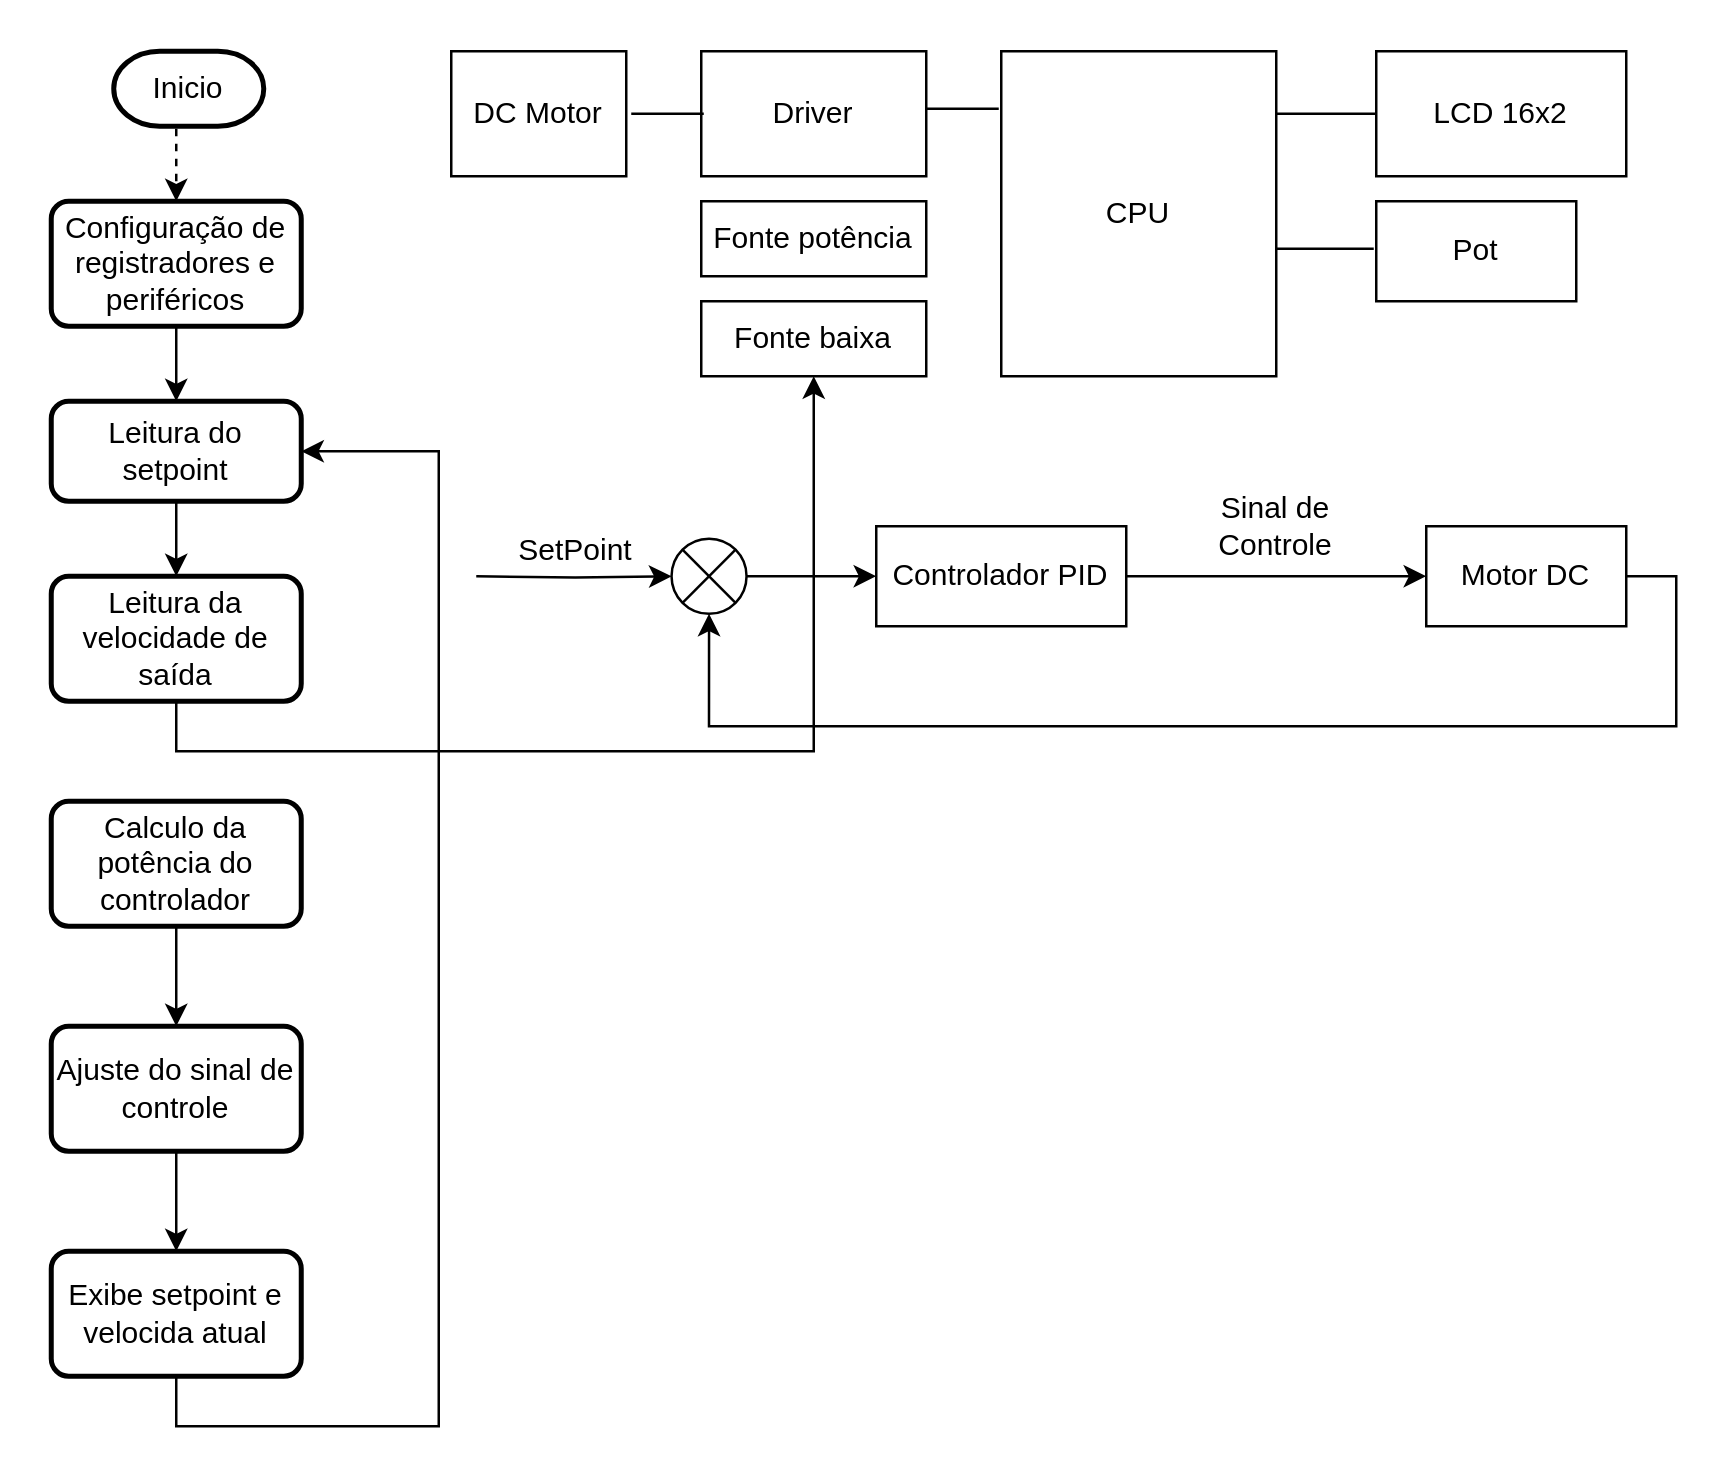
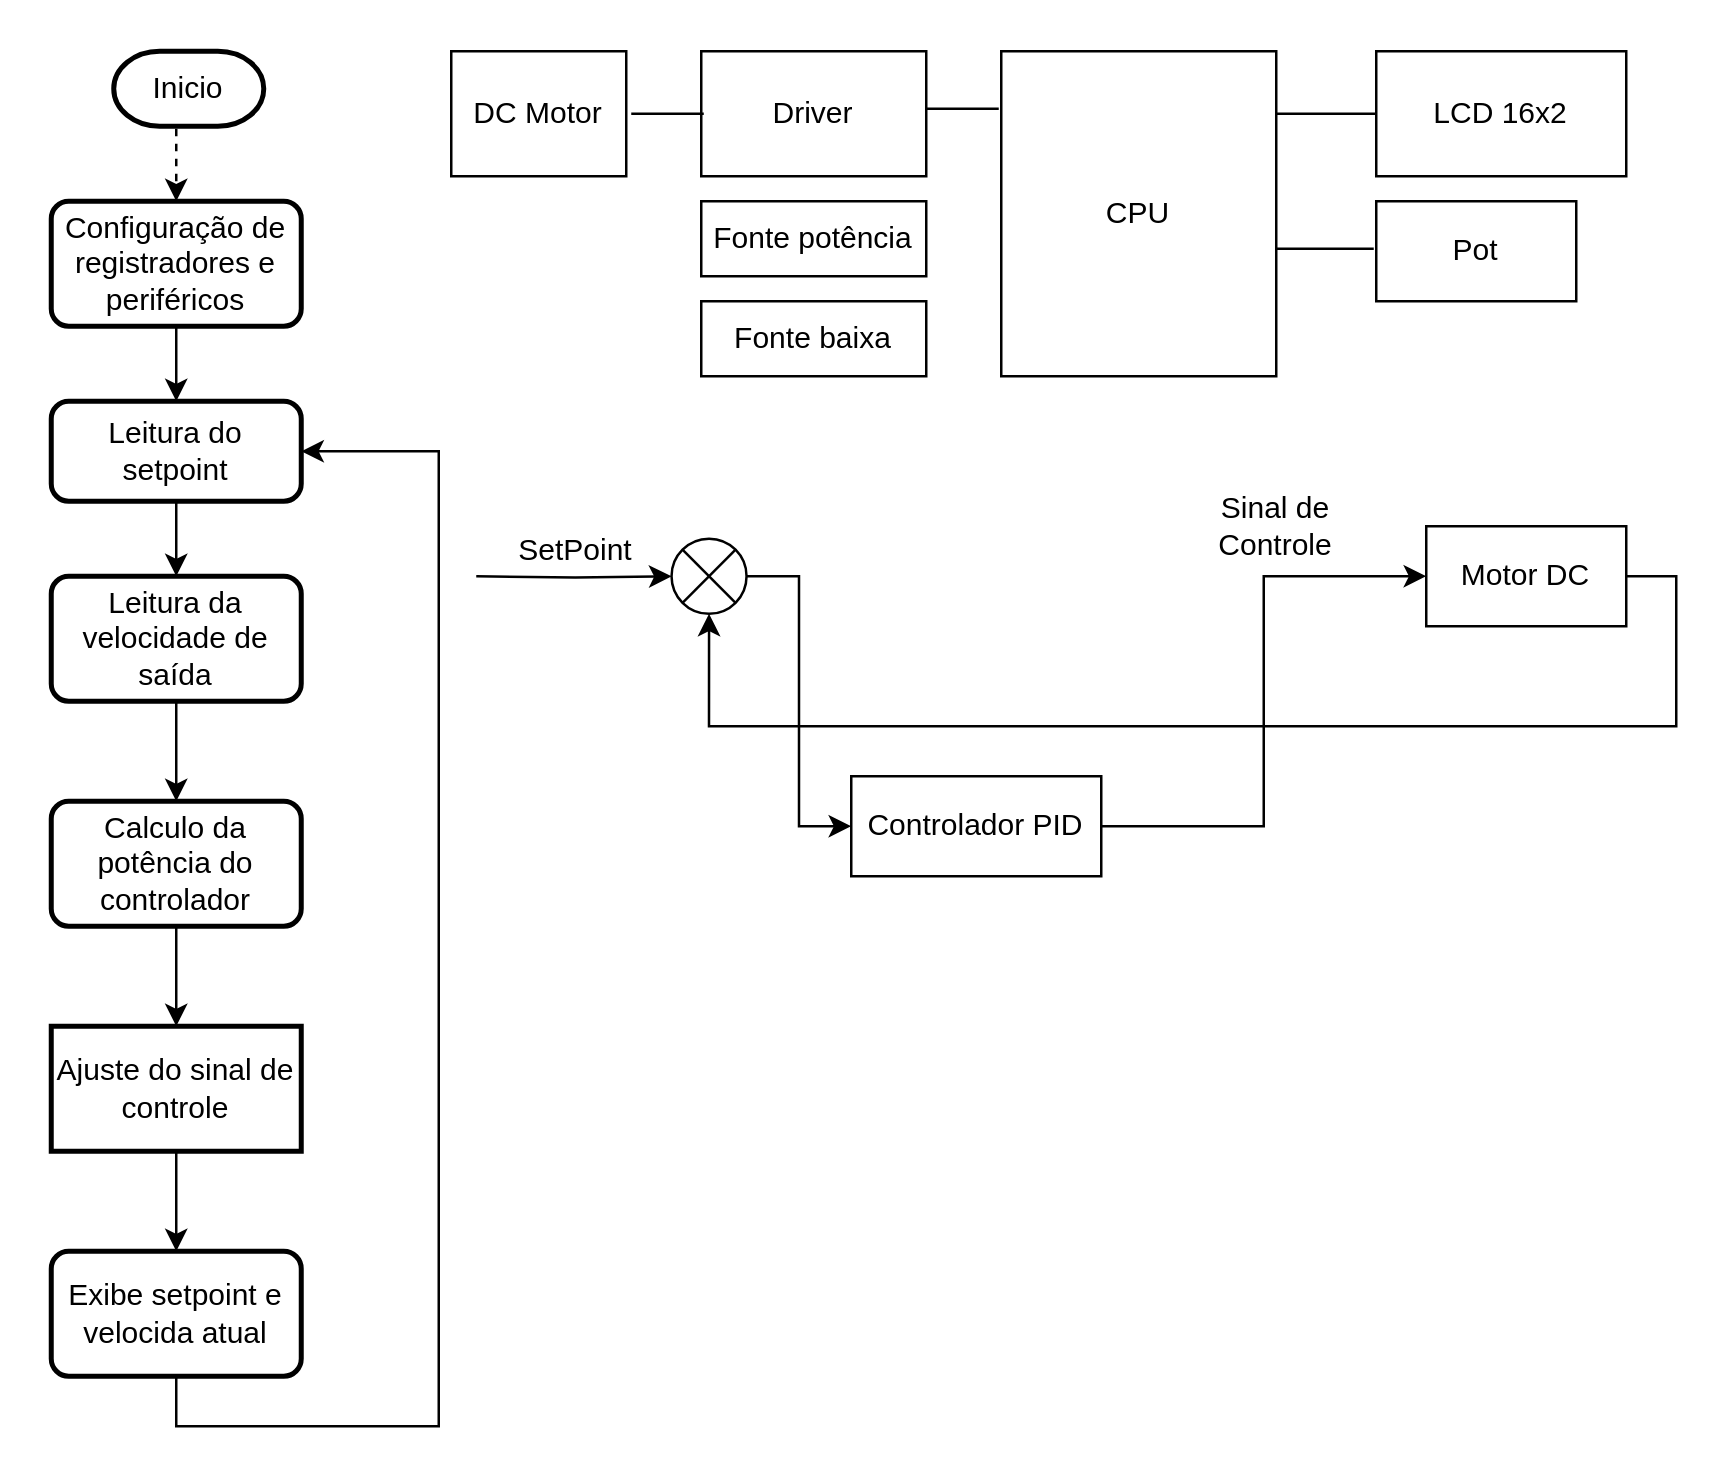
(1001, 576) -> (976, 826)
(619, 751) -> (176, 766)
(176, 1089) -> (176, 1089)
